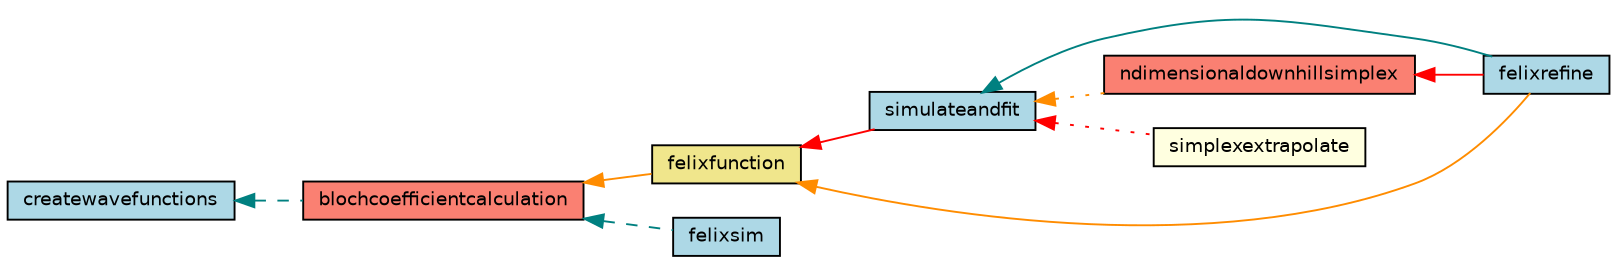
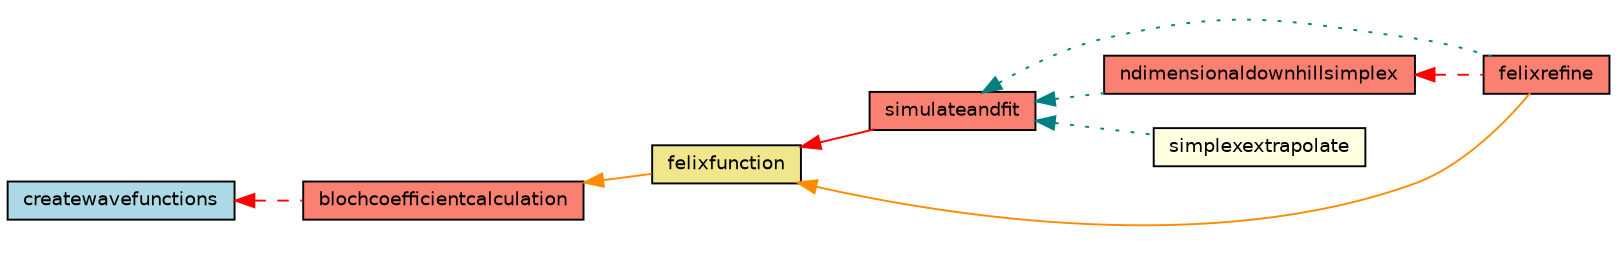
(1242, 20) -> (1242, 20)
(1459, 75) -> (1459, 75)
(1547, 75) -> (1547, 75)
(1081, 96) -> (1081, 96)
(953, 111) -> (953, 111)
(1104, 129) -> (1104, 129)
(279, 201) -> (279, 201)
(727, 237) -> none
